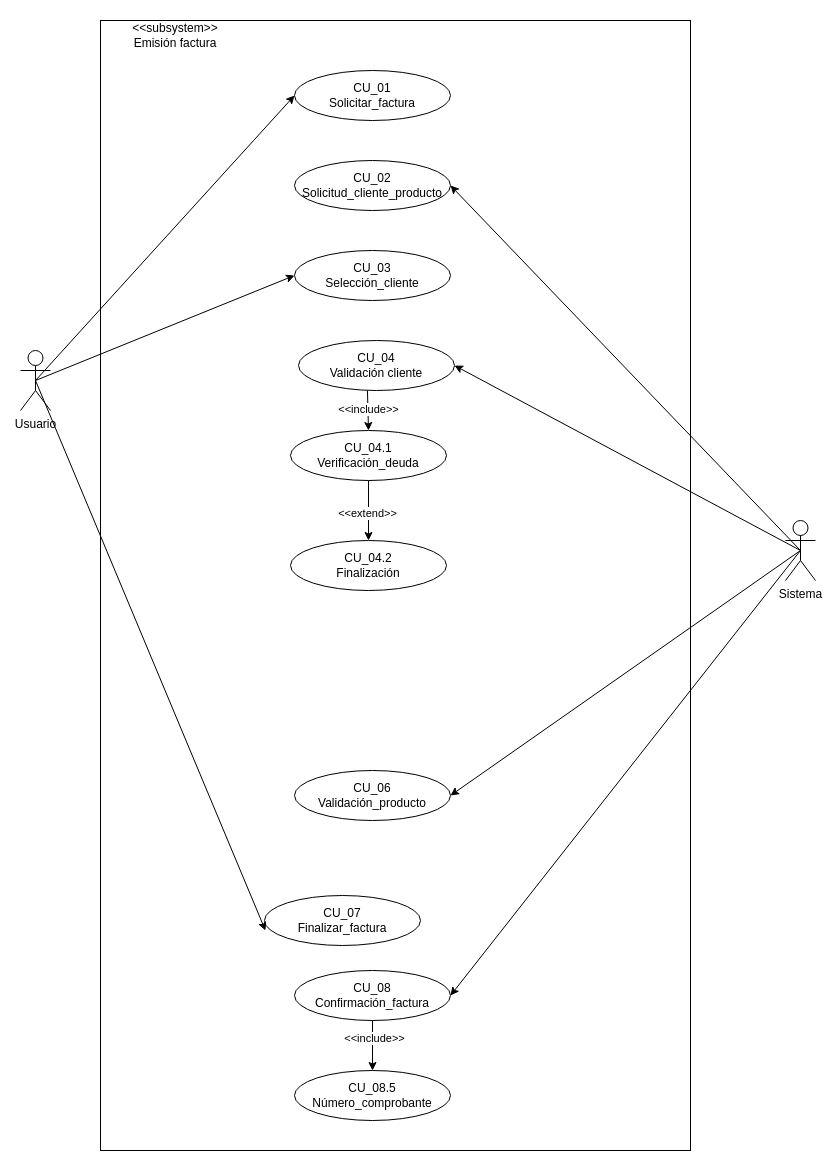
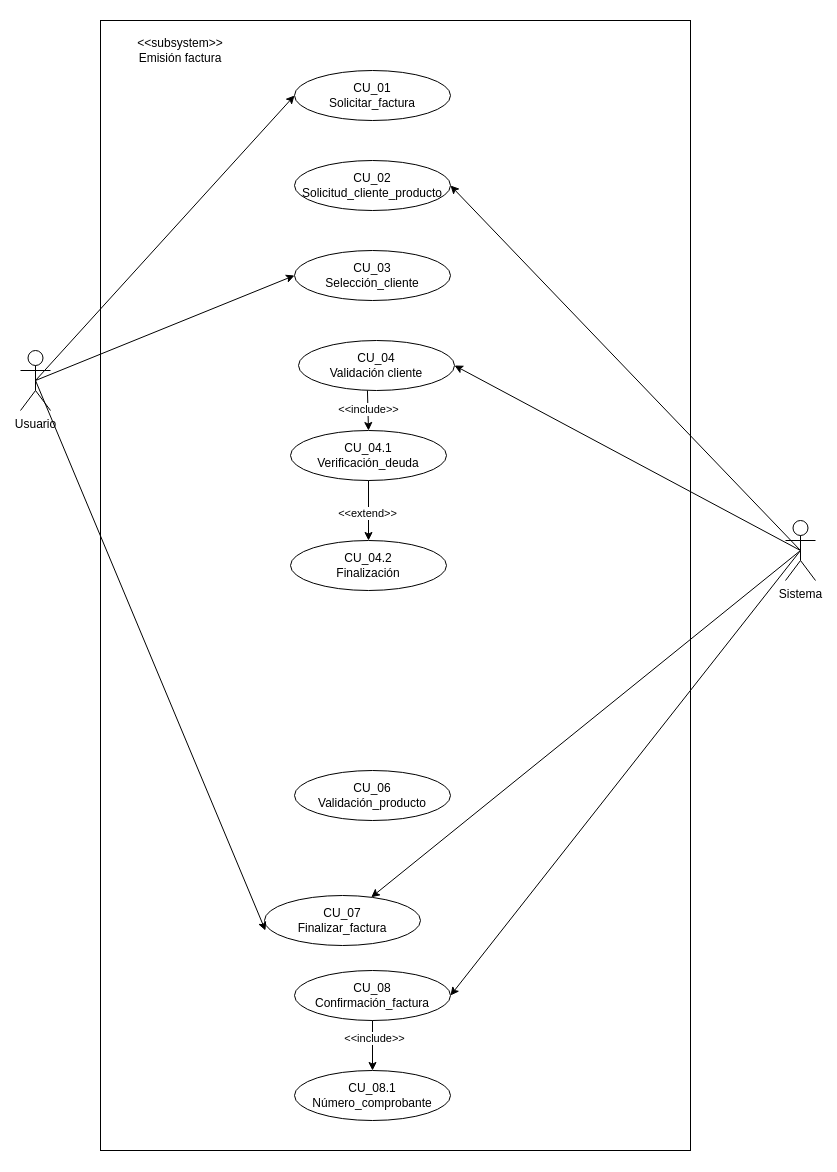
(176, 36) -> (181, 51)
(624, 674) -> (584, 725)
(373, 1096) -> (373, 1096)
